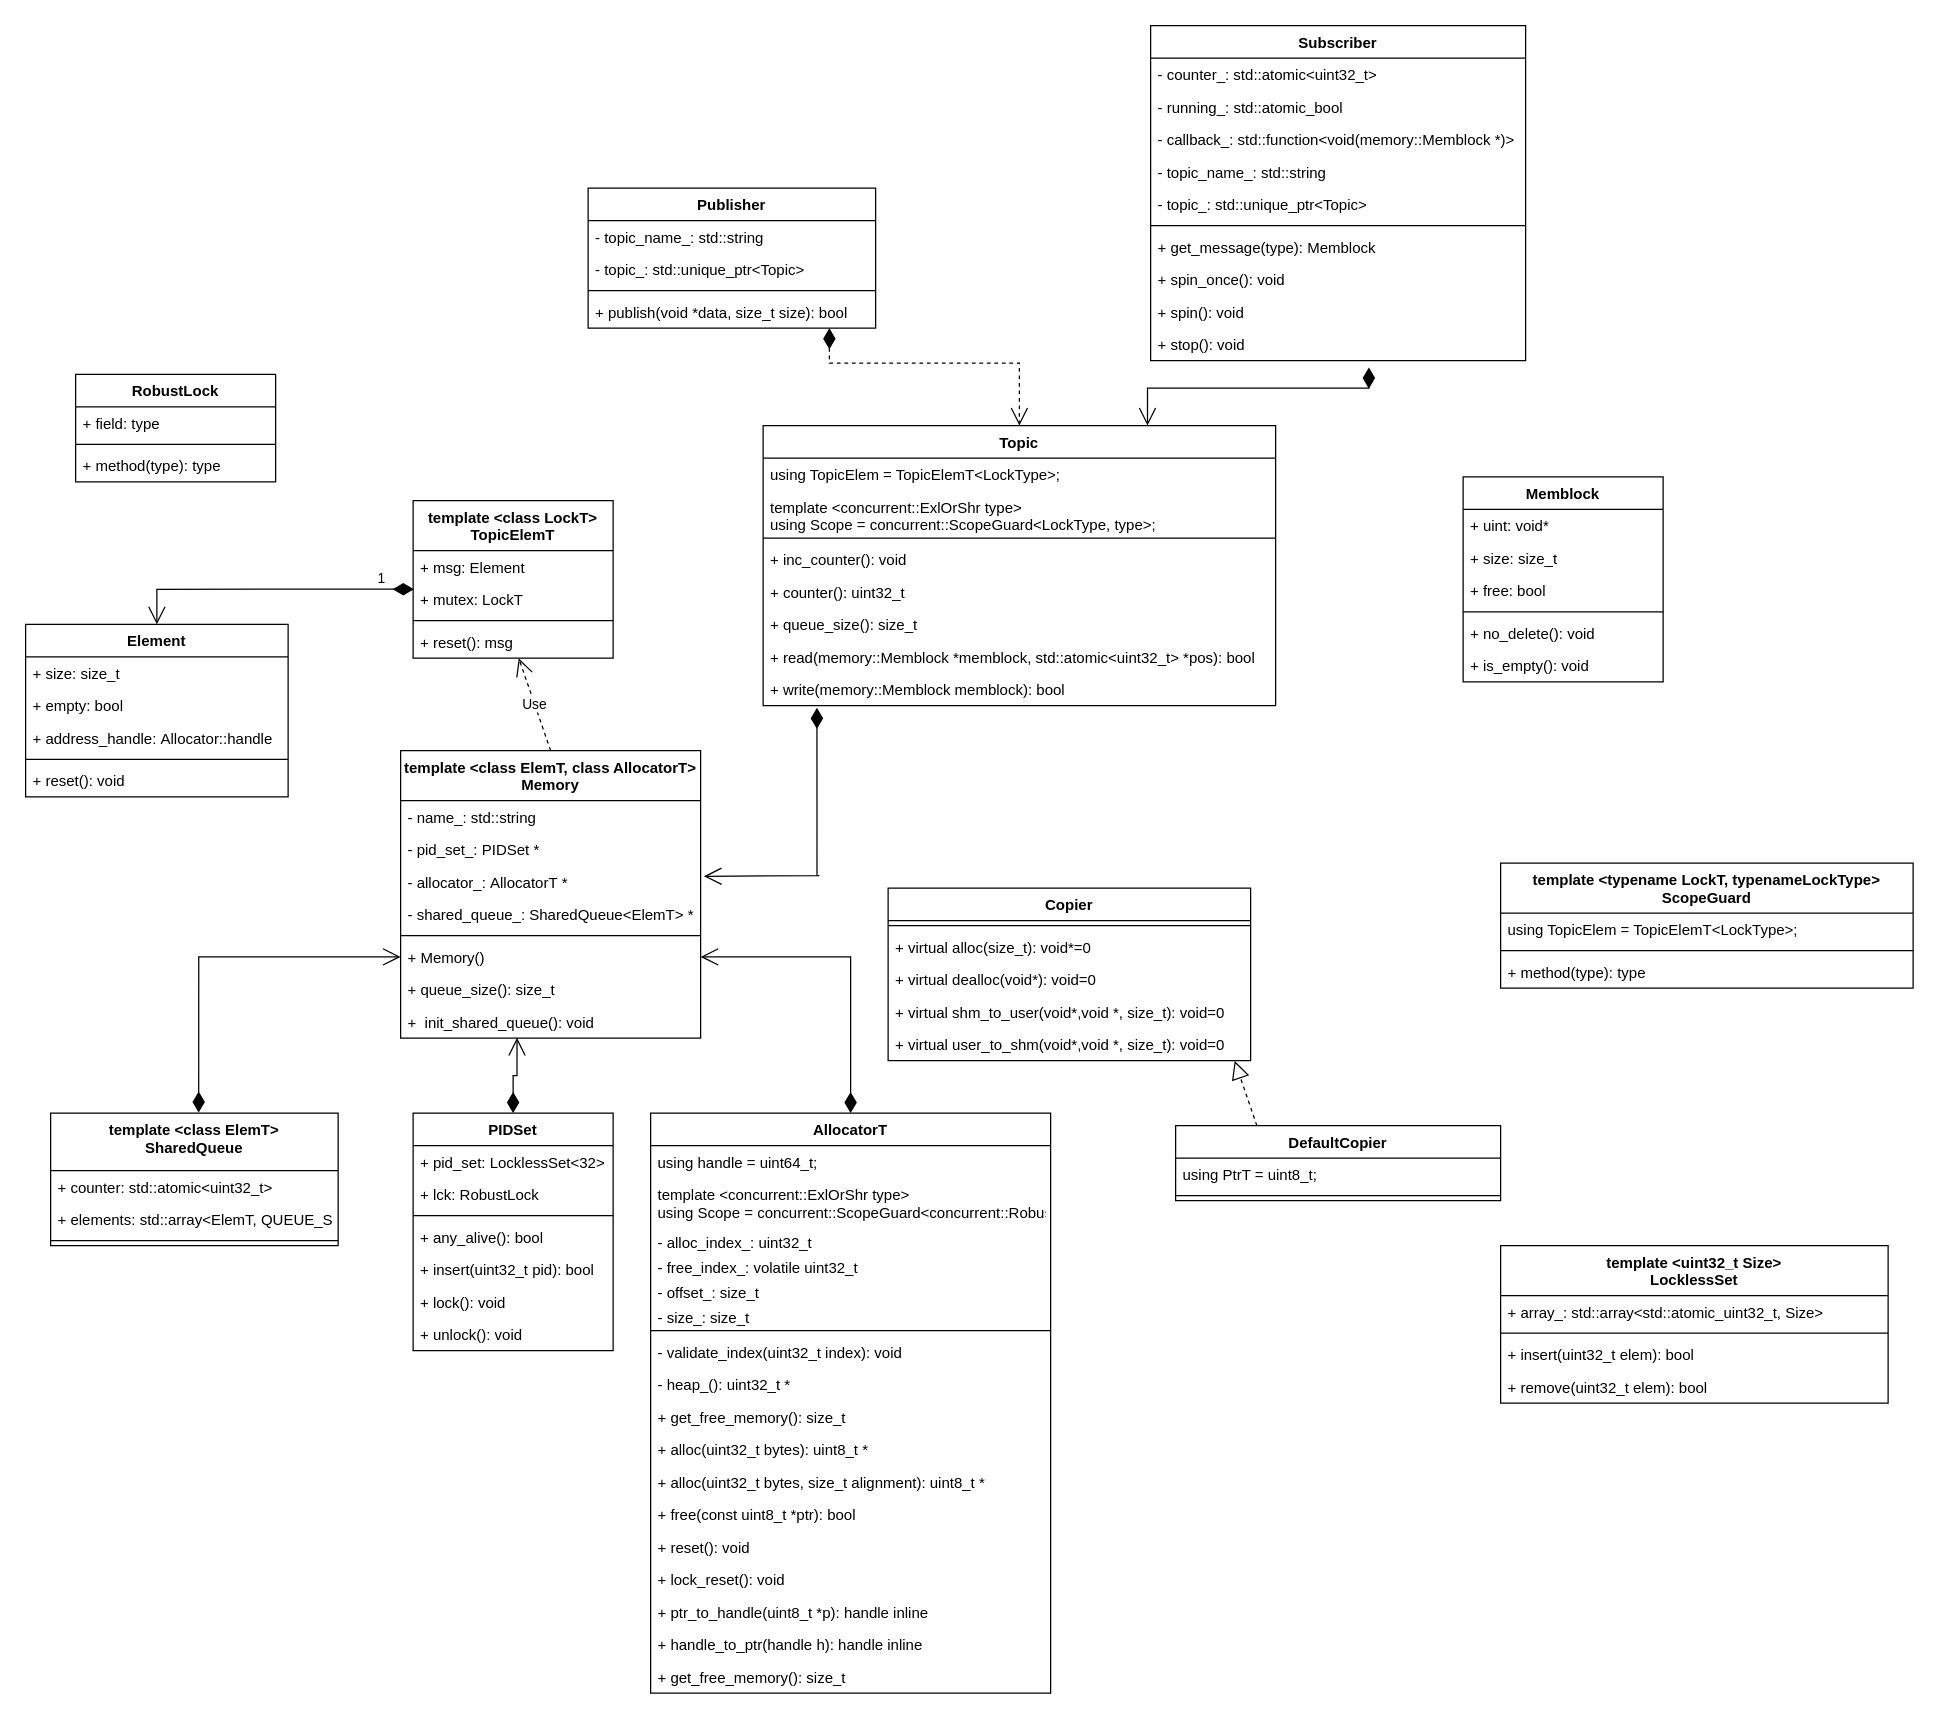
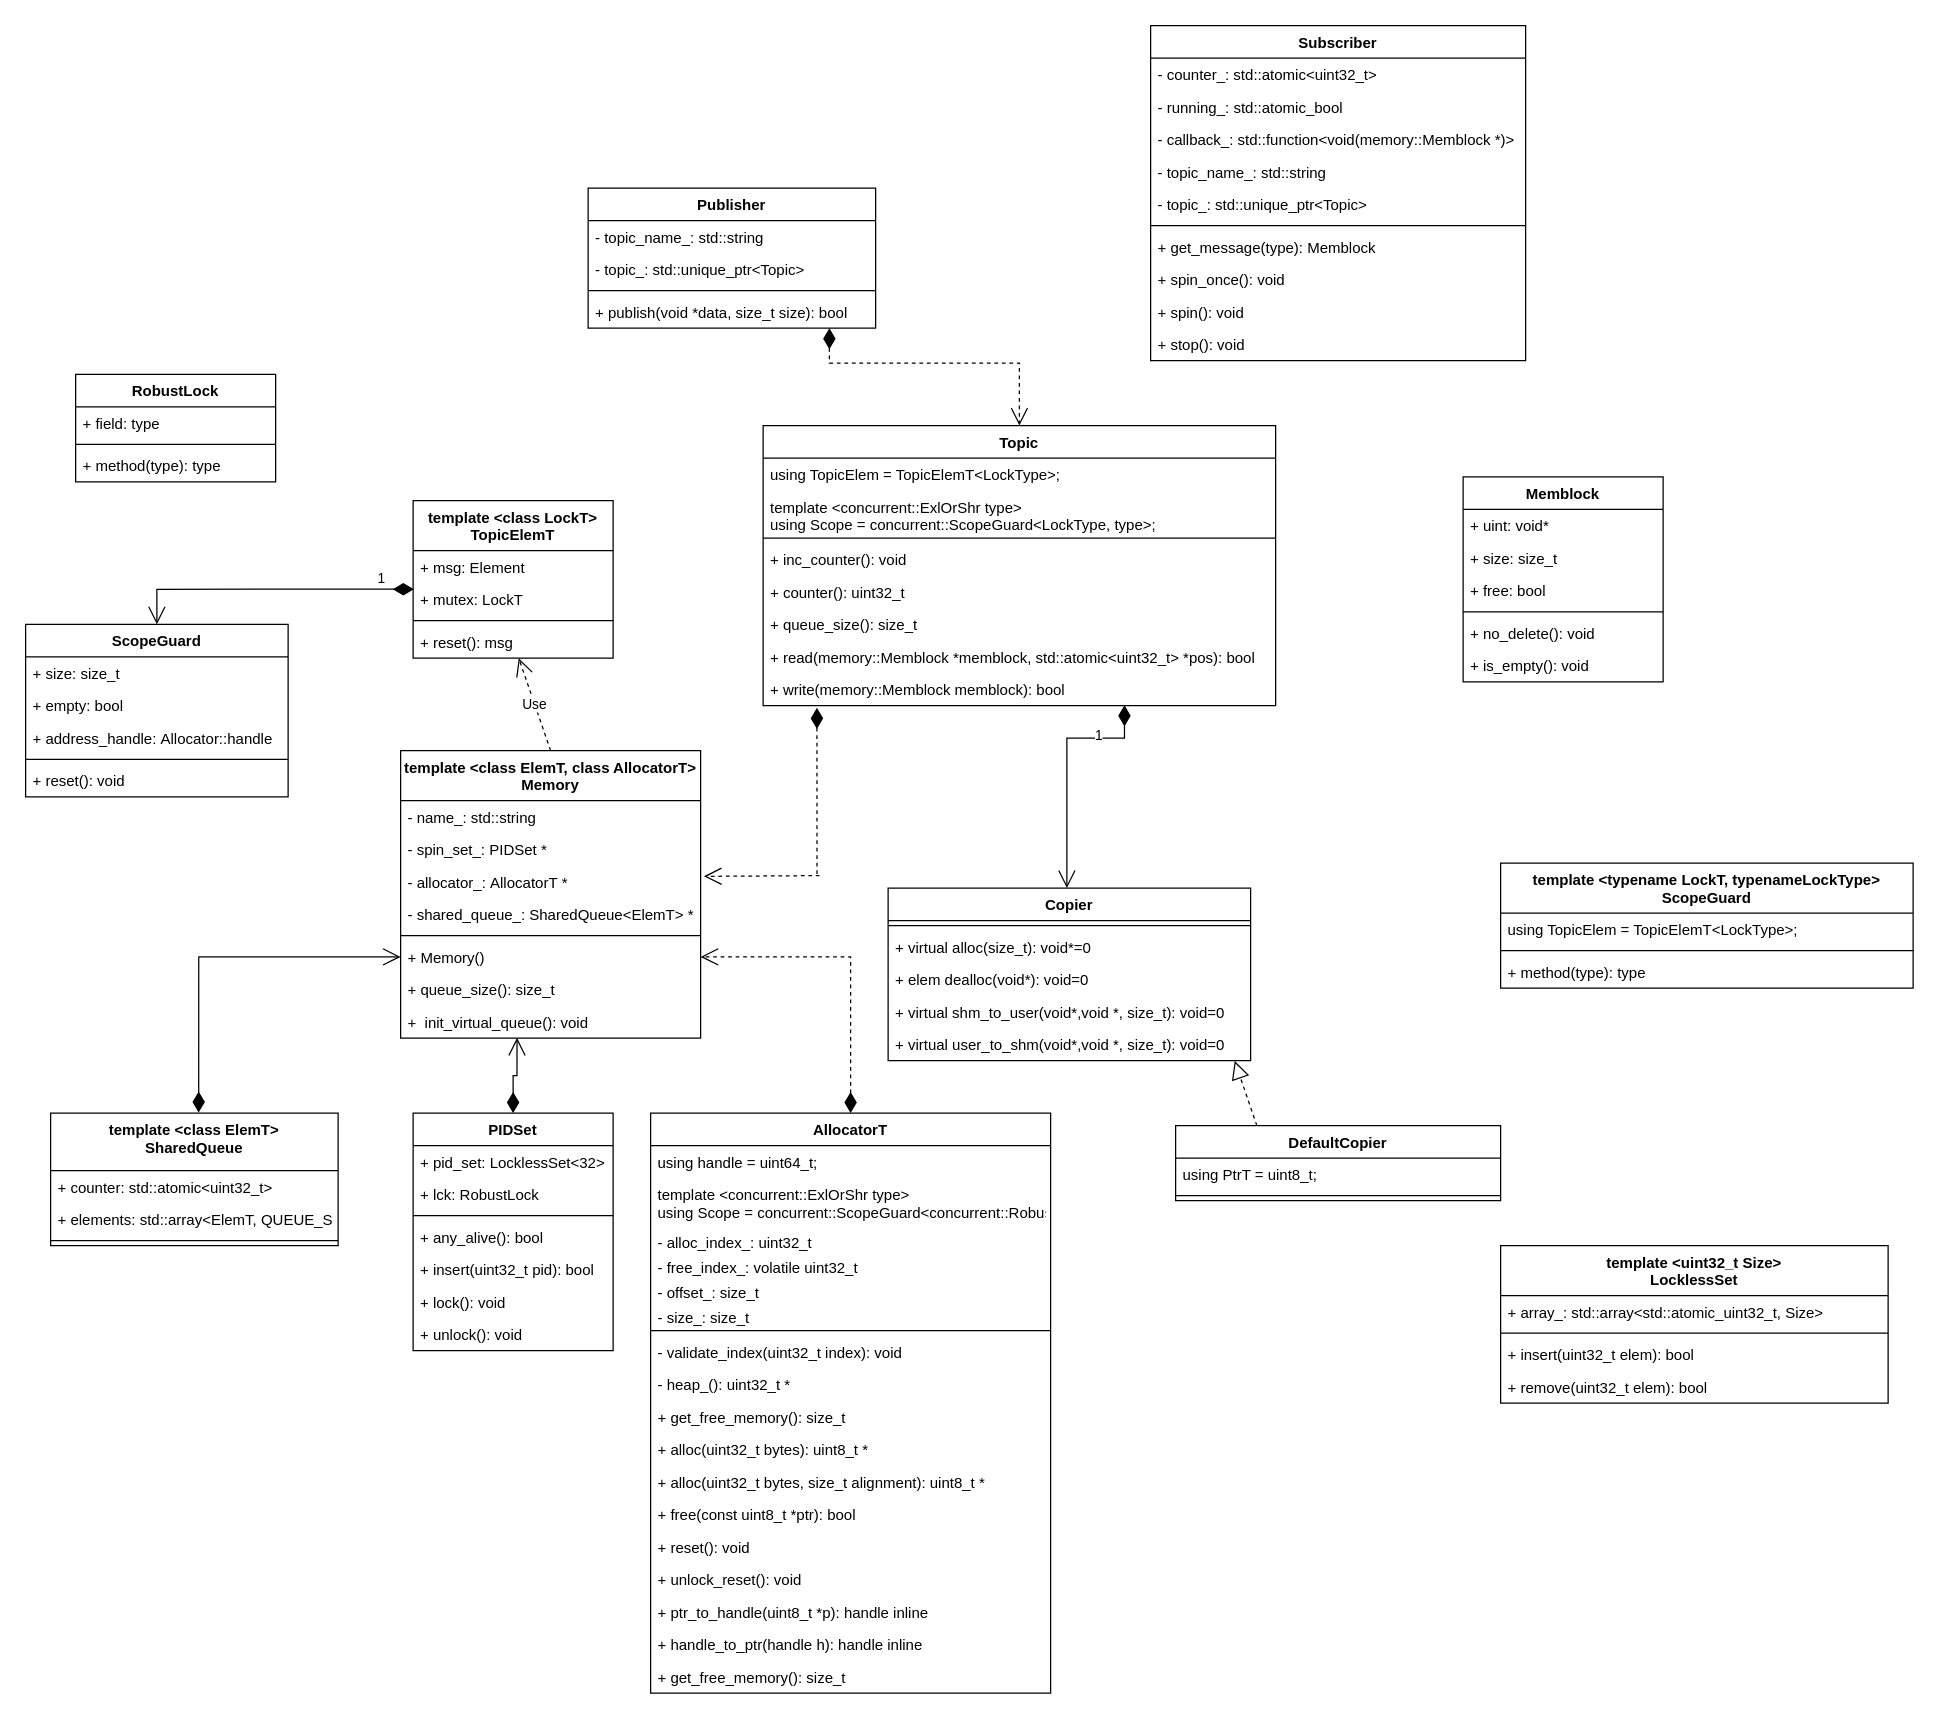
(1242, 388) -> none
(156, 641) -> (156, 641)
none -> (1067, 777)
(486, 850) -> (490, 850)
(817, 860) -> (817, 860)
(847, 957) -> (847, 957)
(1014, 980) -> (1003, 980)
(515, 1023) -> (516, 1023)
(736, 1580) -> (744, 1580)
